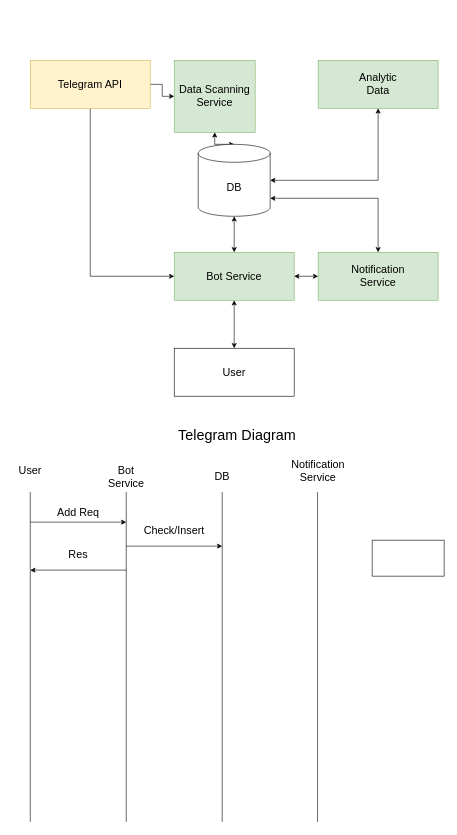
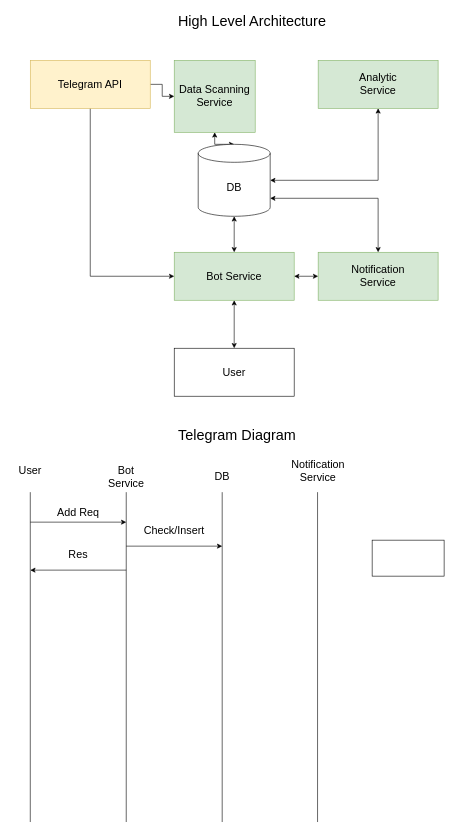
none -> (252, 21)
(378, 84) -> (378, 84)
